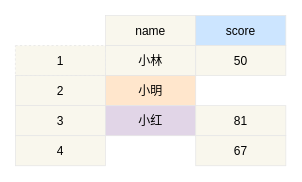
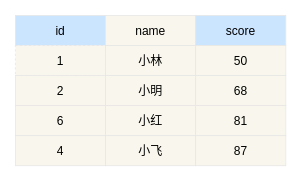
none -> (60, 30)
(150, 90) -> (150, 90)
none -> (240, 90)
(60, 120) -> (60, 120)
(150, 120) -> (150, 120)
none -> (150, 150)
(240, 150) -> (240, 150)
